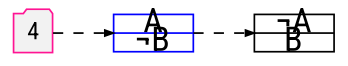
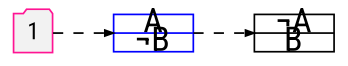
(33, 33) -> (33, 33)
